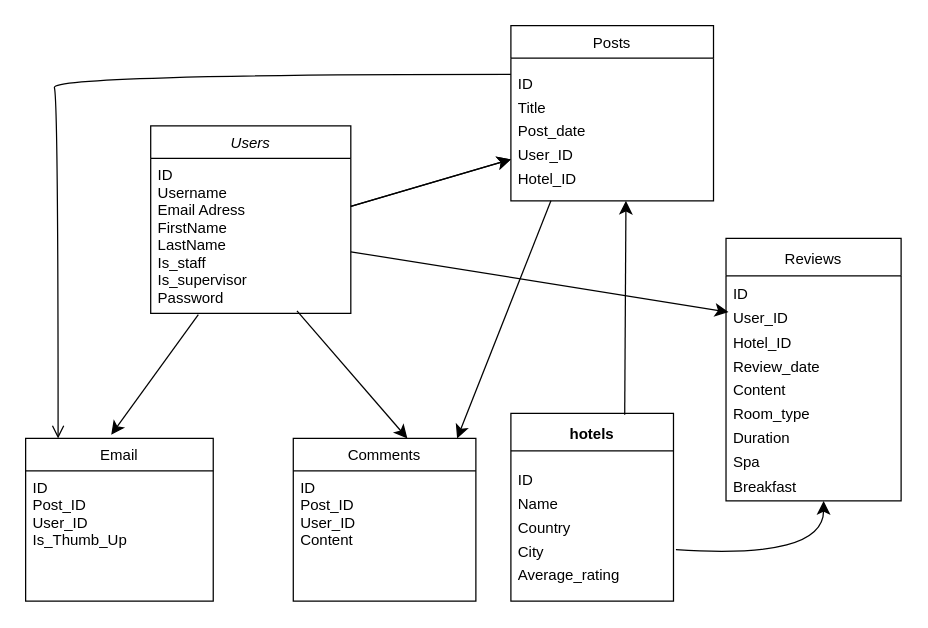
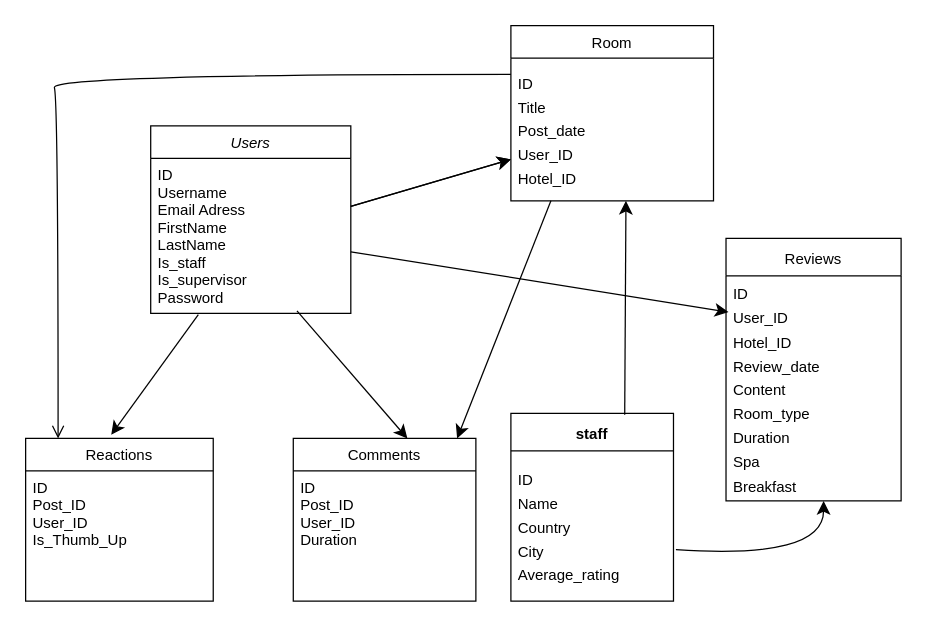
(611, 43) -> (611, 43)
(592, 432) -> (592, 432)
(119, 455) -> (119, 455)
(308, 488) -> (308, 488)
